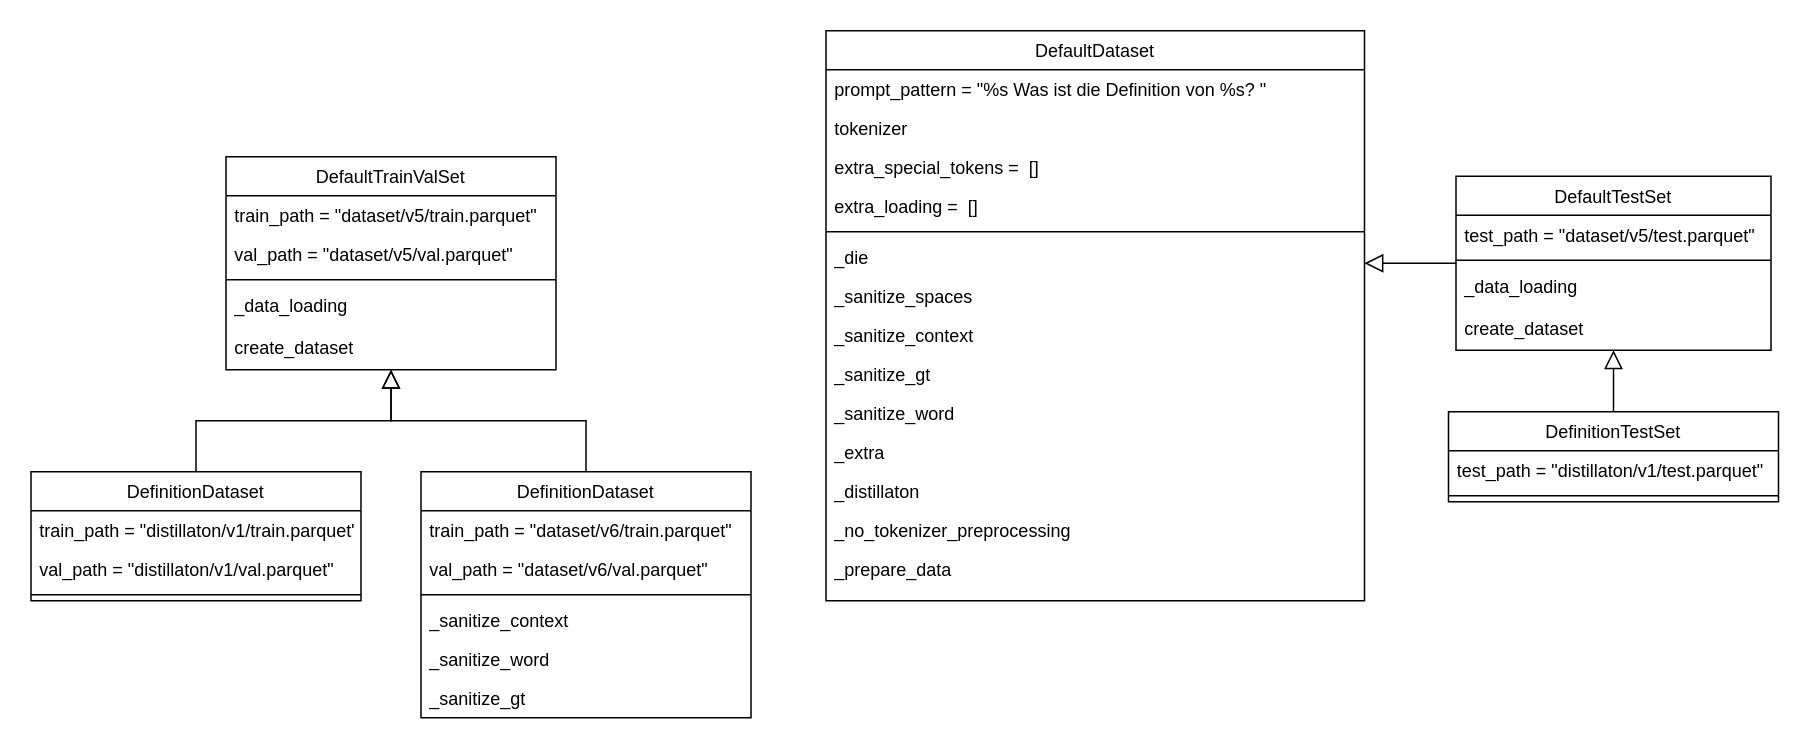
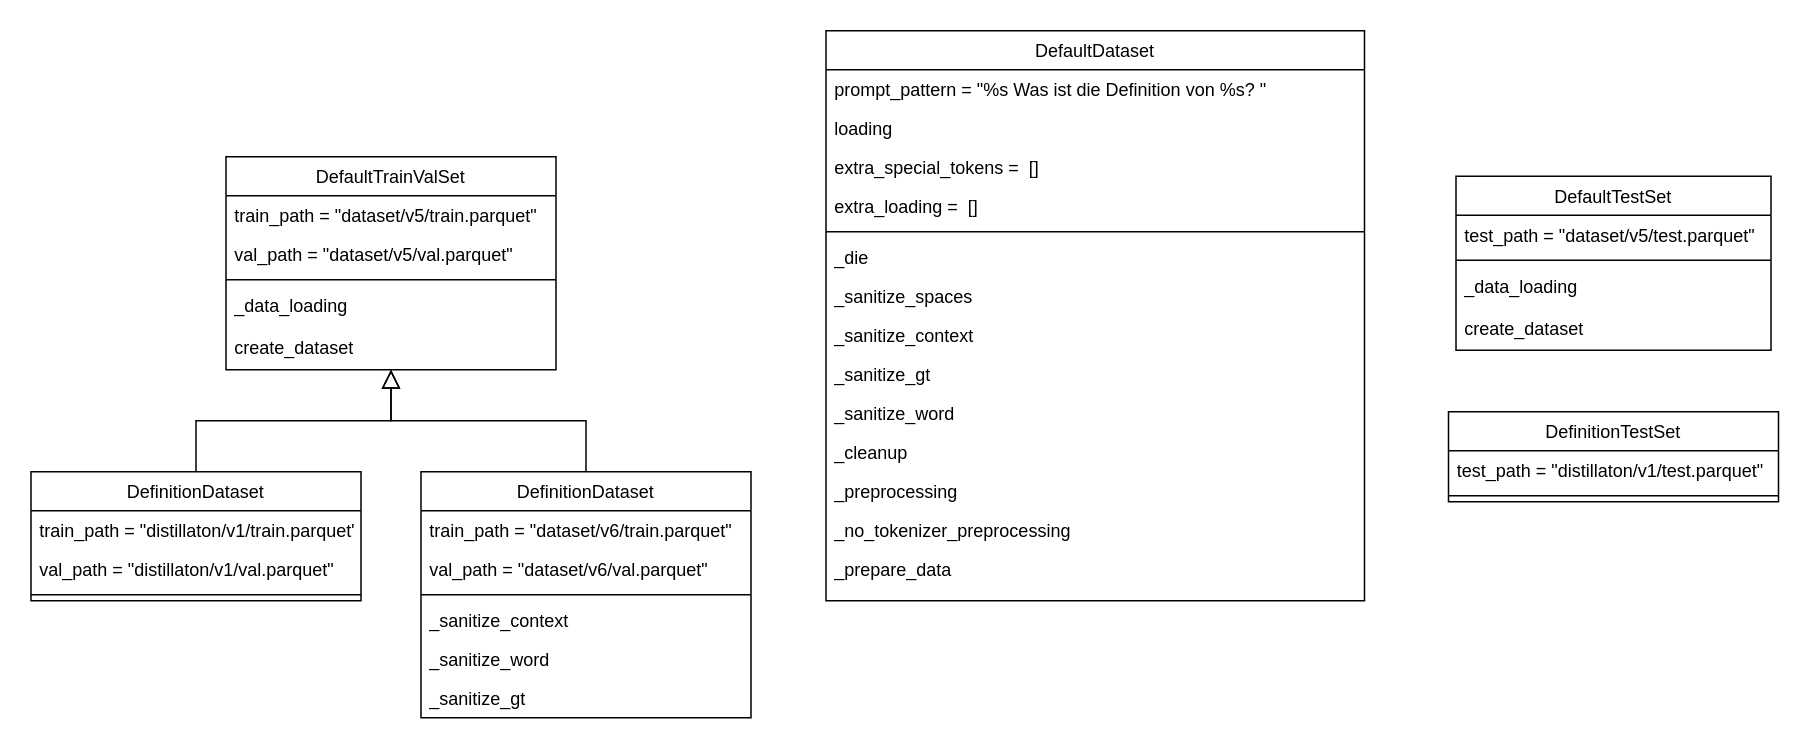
(877, 129) -> (865, 129)
(1418, 263) -> none
(1613, 391) -> none
(864, 453) -> (872, 453)
(885, 492) -> (902, 492)
